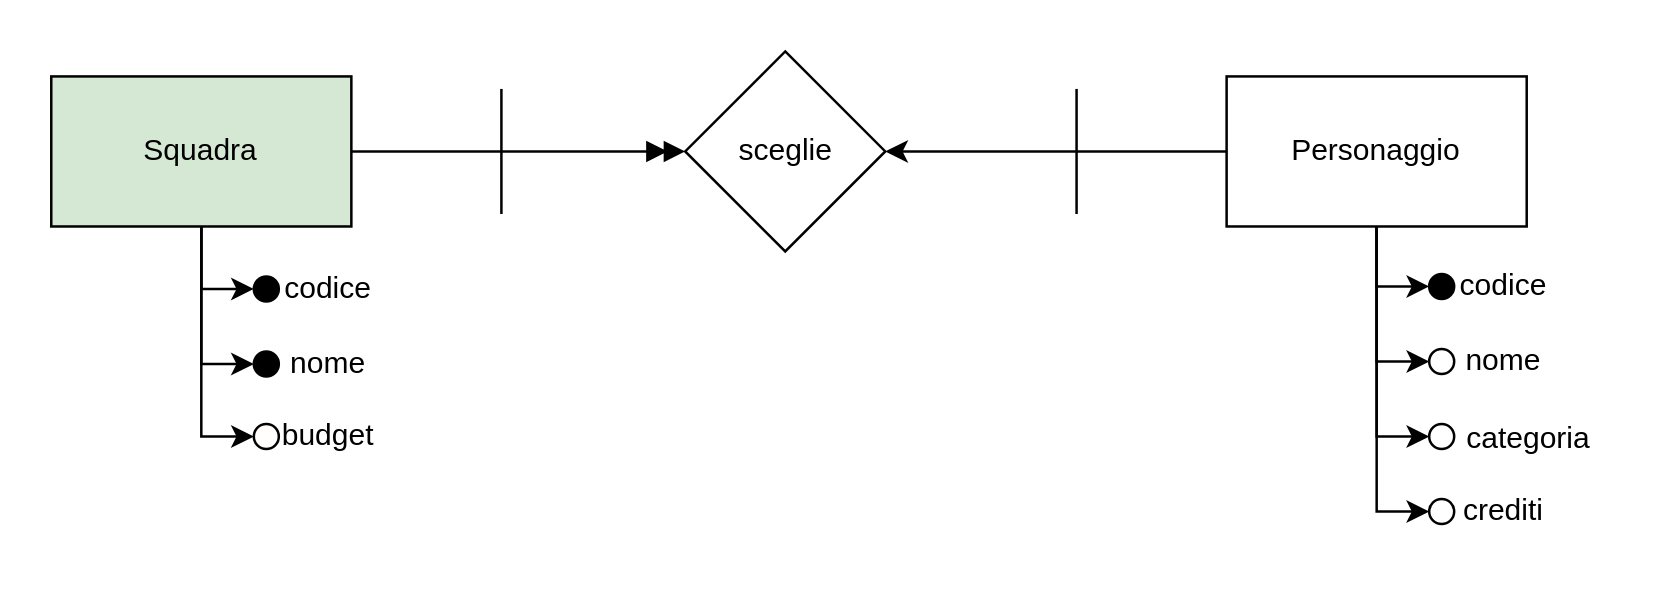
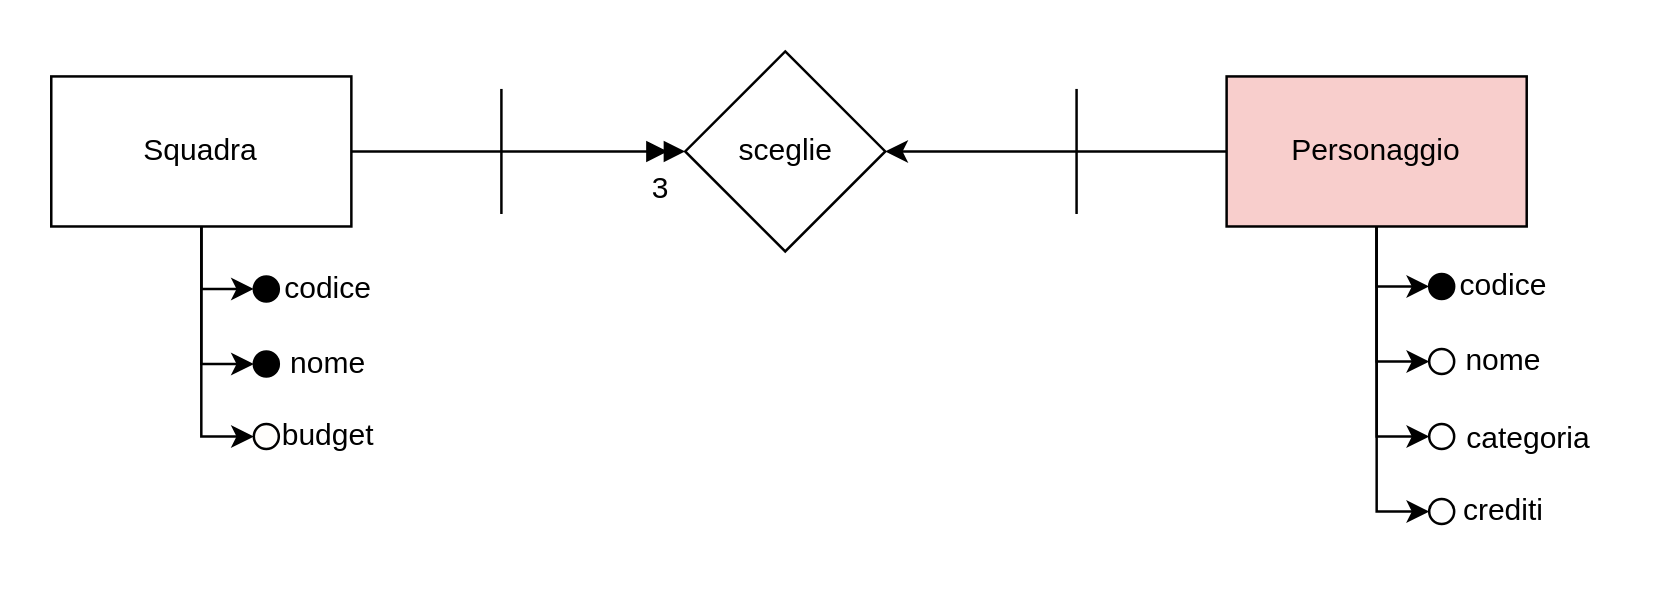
(201, 151) -> (201, 151)
(1376, 151) -> (1376, 151)
none -> (660, 189)
